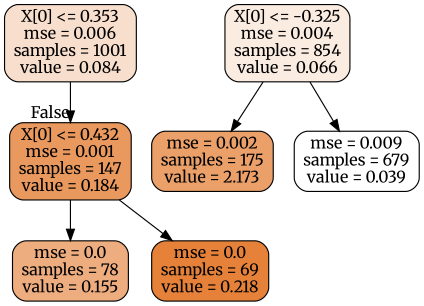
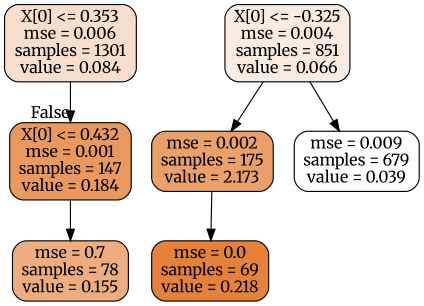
(70, 43) -> (70, 43)
(287, 43) -> (287, 43)
(141, 217) -> (211, 210)
(70, 271) -> (70, 271)
